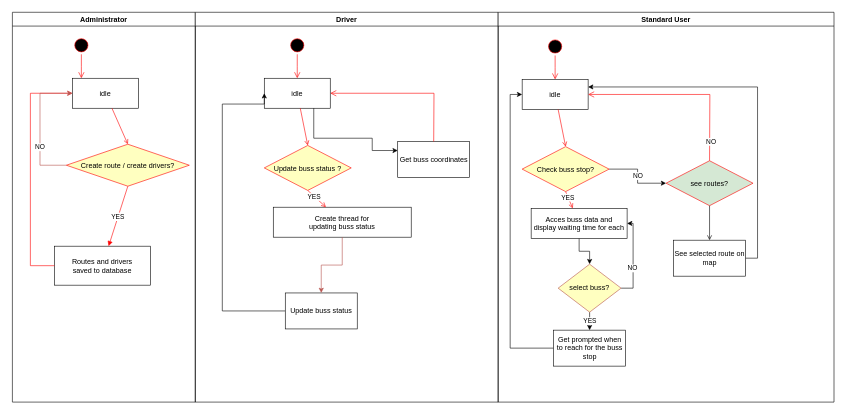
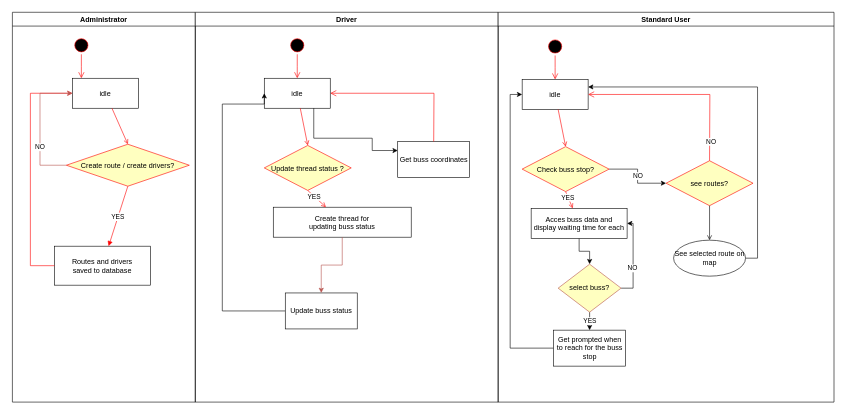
(308, 168) -> (308, 168)
(710, 183) -> (710, 183)
(710, 258) -> (710, 258)
